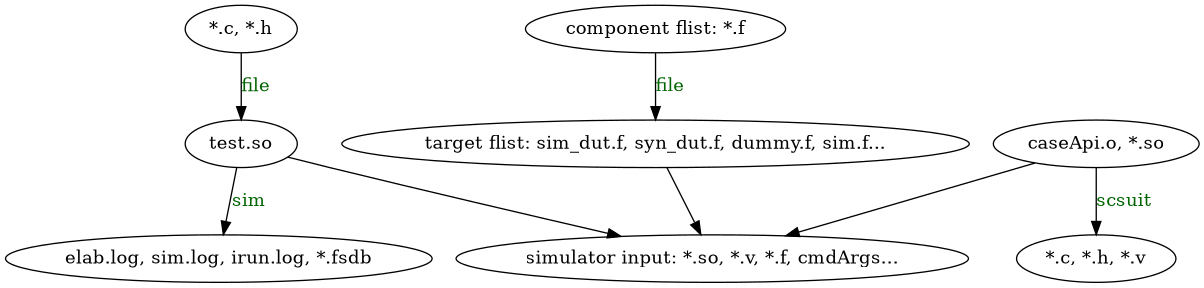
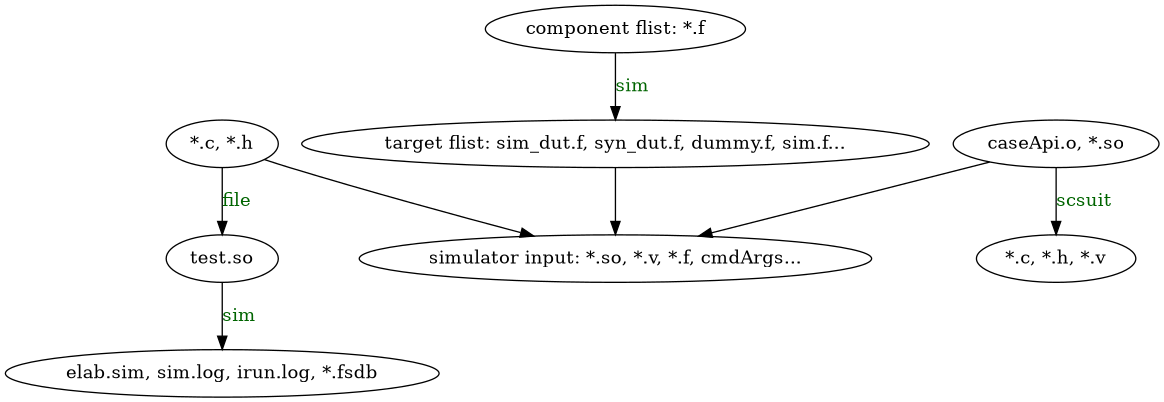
(670, 86) -> (633, 86)
(448, 196) -> (392, 197)
(219, 259) -> (222, 373)
